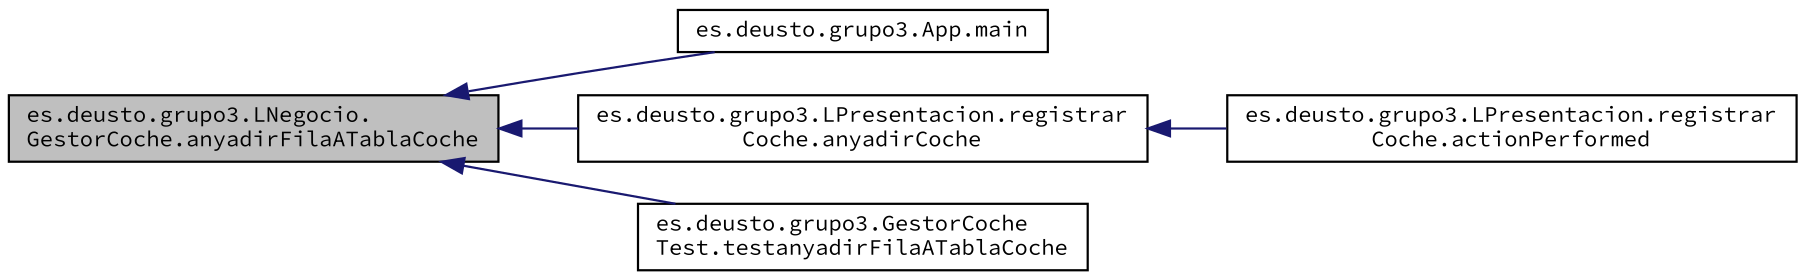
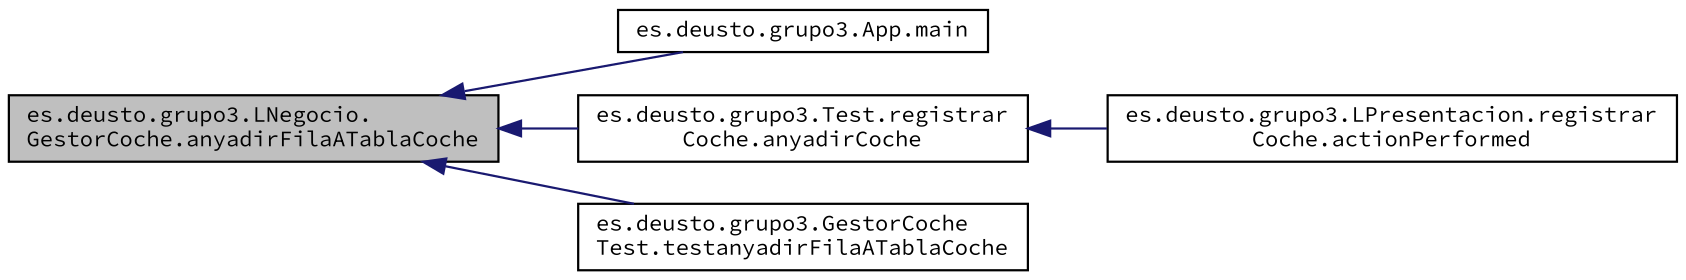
(863, 128) -> (803, 128)
